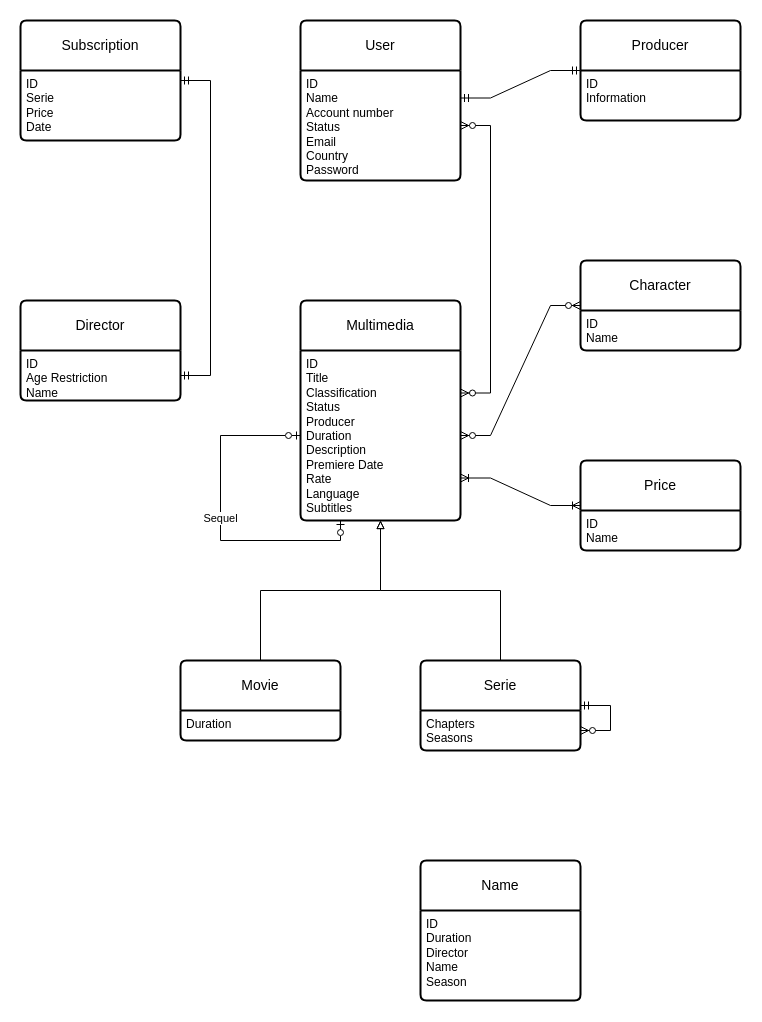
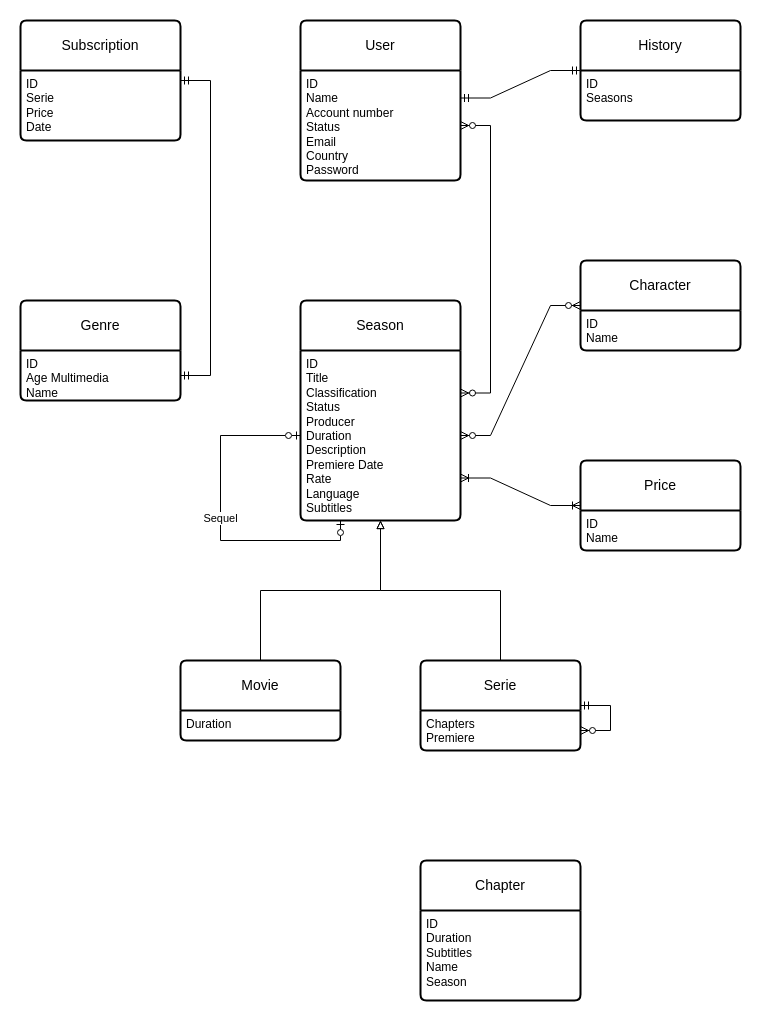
(661, 46) -> (661, 46)
(622, 92) -> (610, 92)
(101, 326) -> (101, 326)
(381, 326) -> (381, 326)
(72, 379) -> (67, 379)
(453, 732) -> (453, 732)
(501, 886) -> (501, 886)
(452, 954) -> (454, 954)
